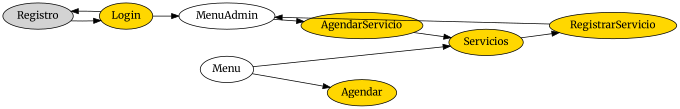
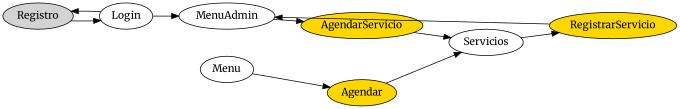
(126, 16) -> (126, 16)
(486, 42) -> (486, 42)
(348, 57) -> (420, 69)
